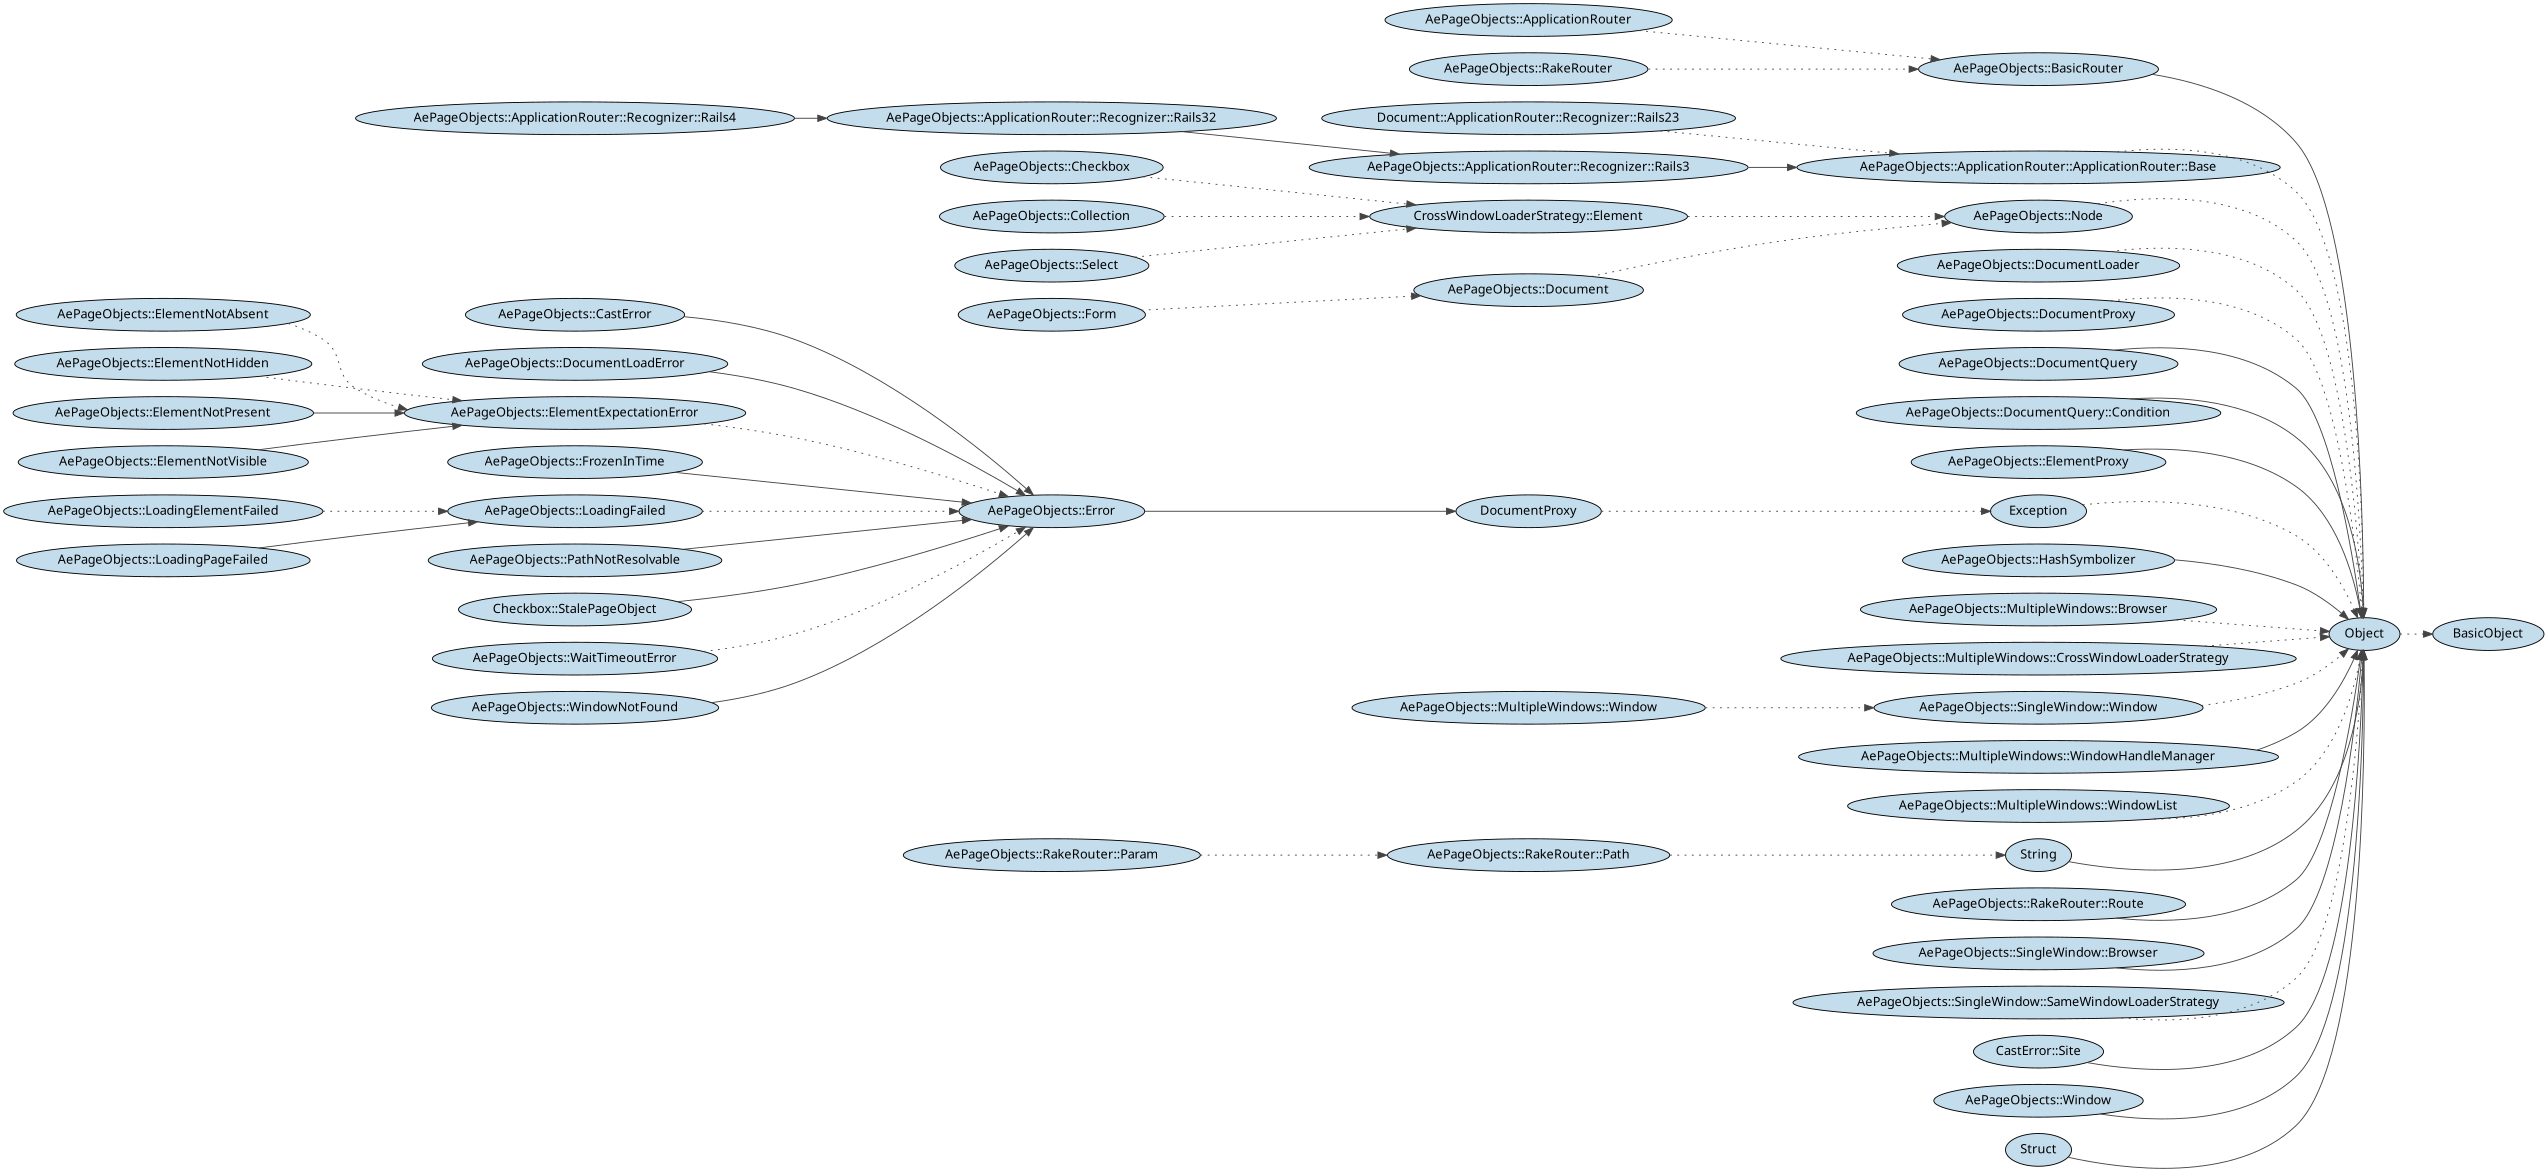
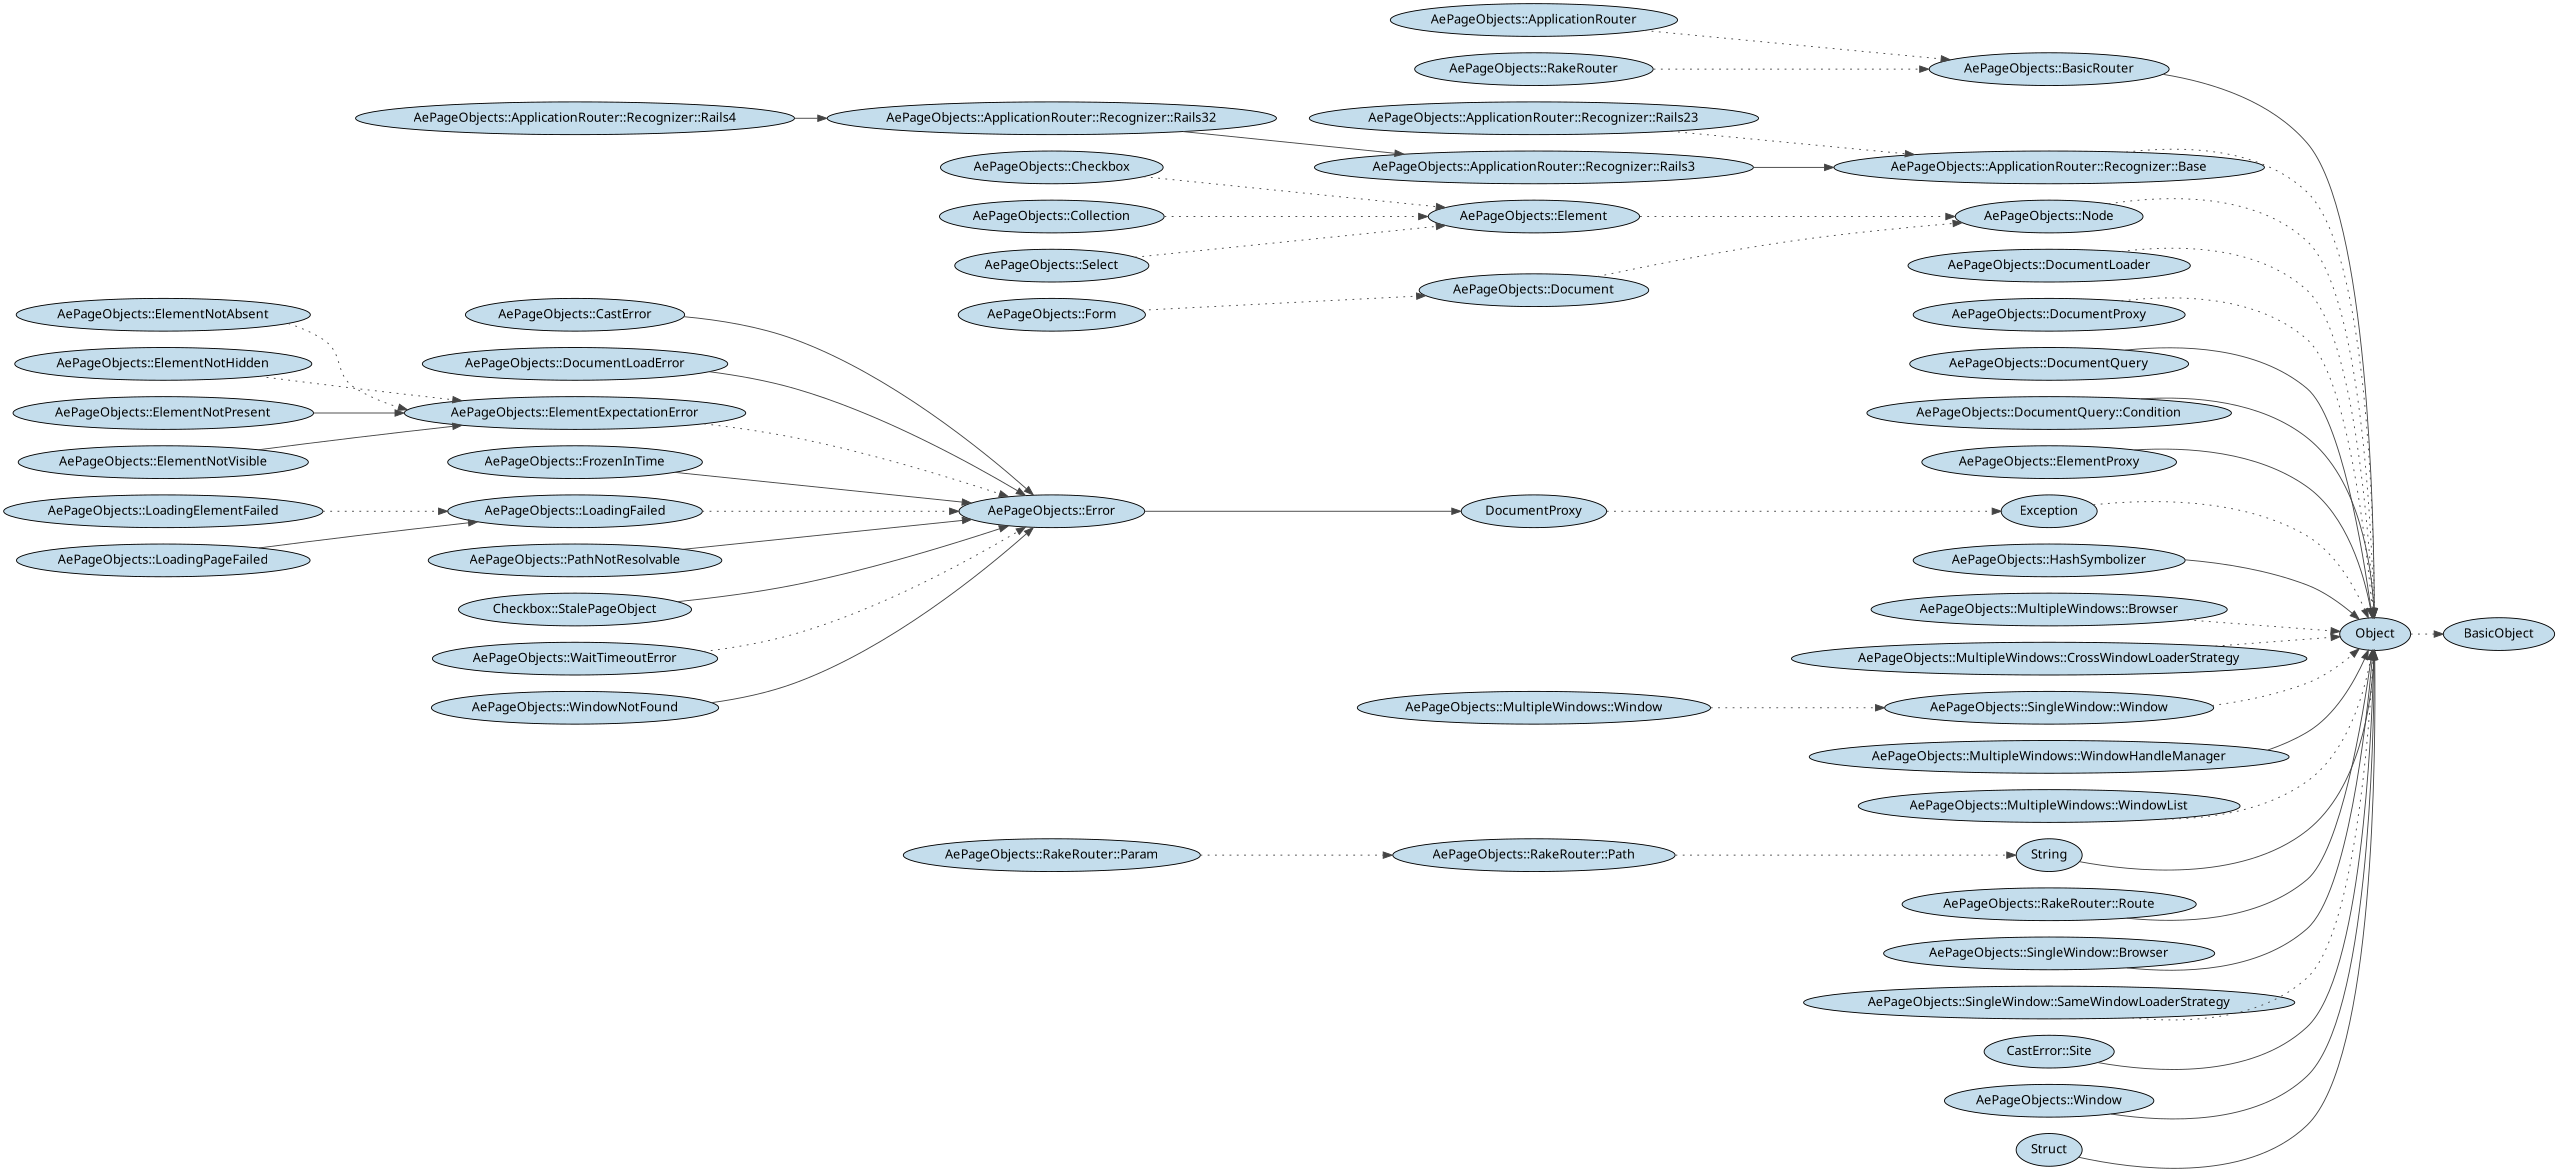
(1529, 118) -> (1534, 118)
(2039, 167) -> (2049, 167)
(1529, 217) -> (1534, 217)
